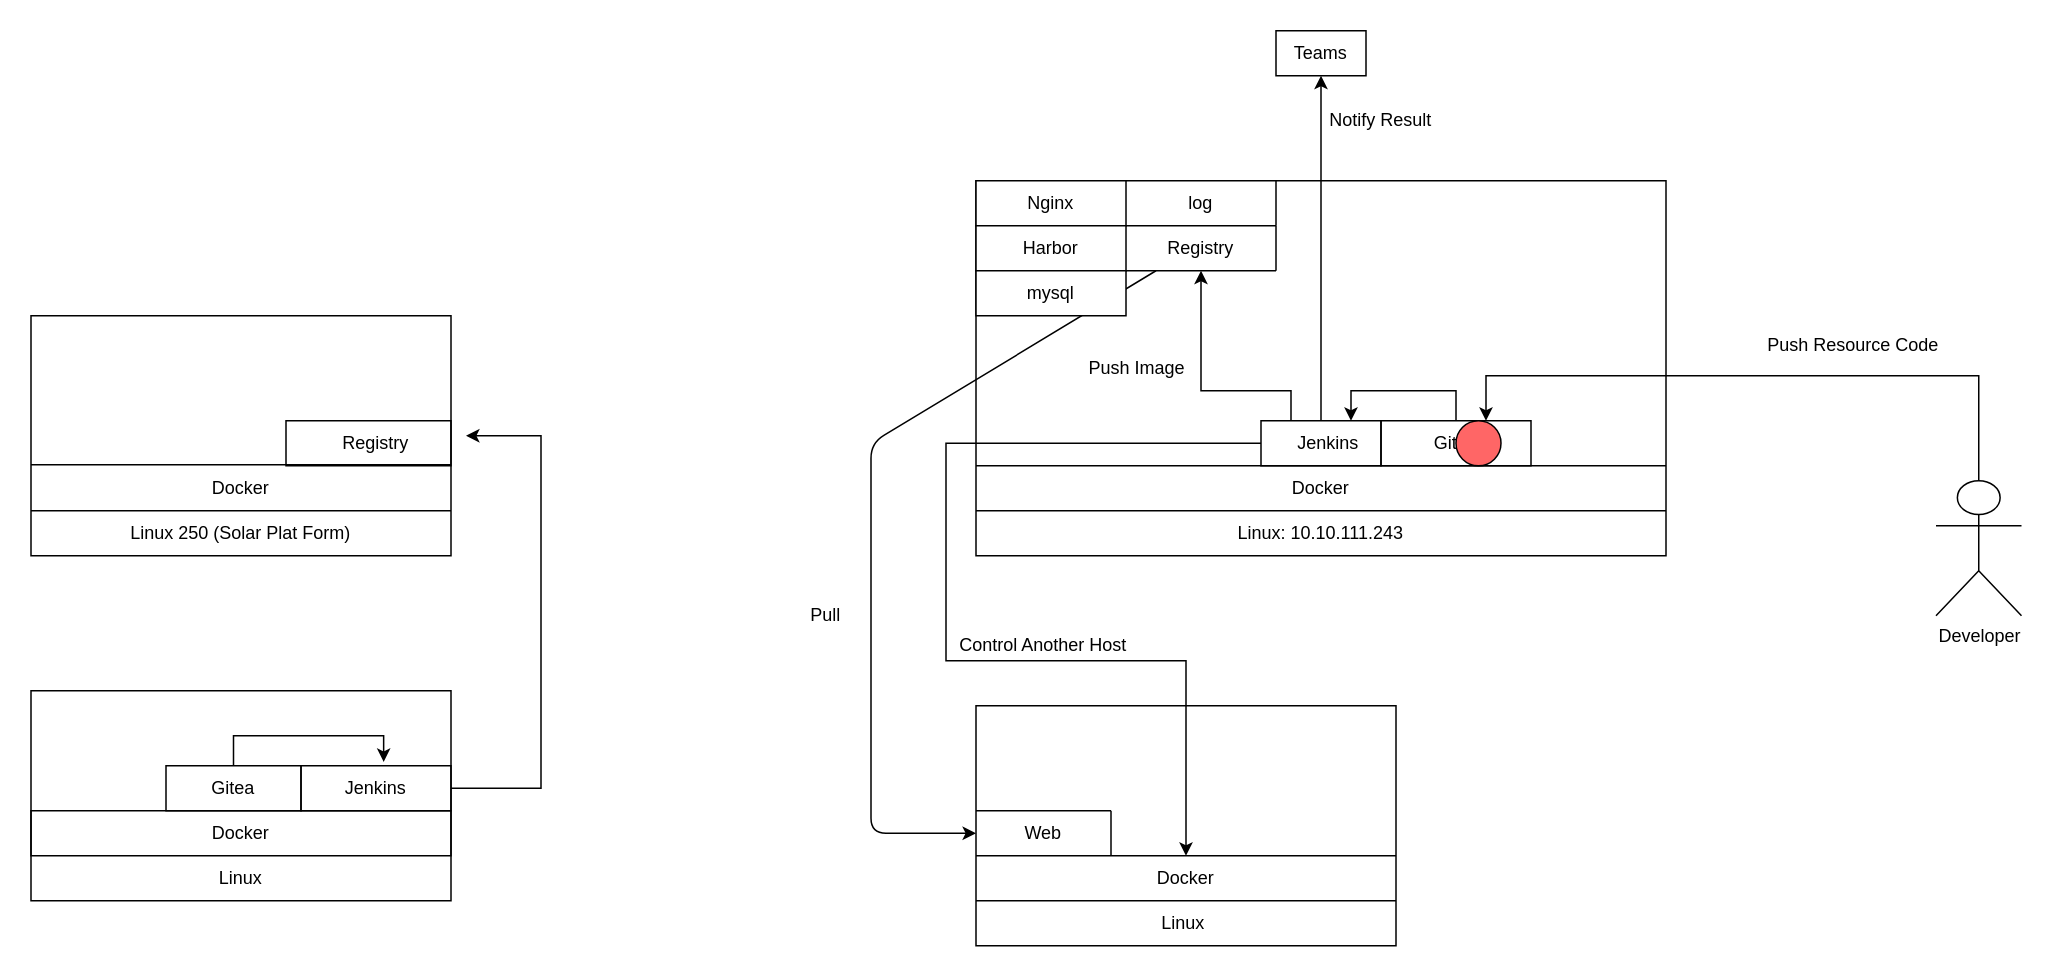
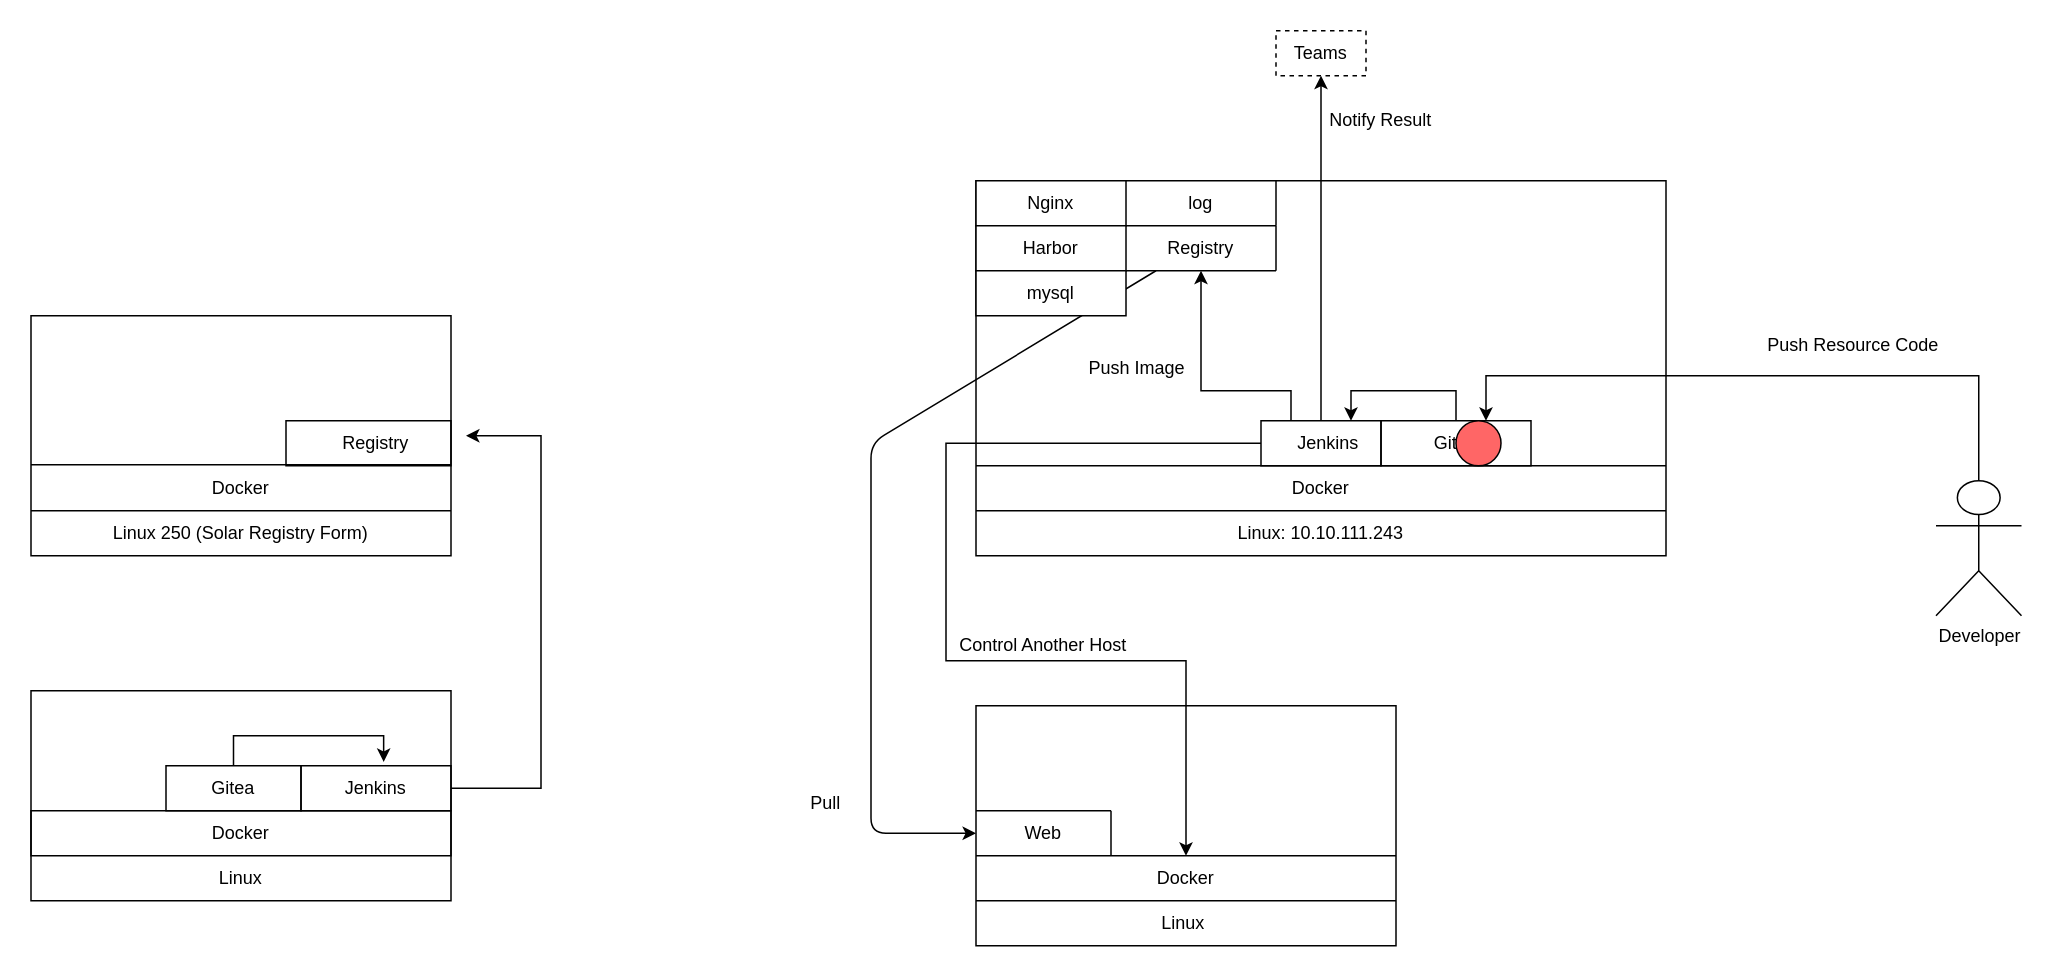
(1321, 53) -> (1321, 53)
(241, 533) -> (241, 533)
(826, 616) -> (826, 803)
